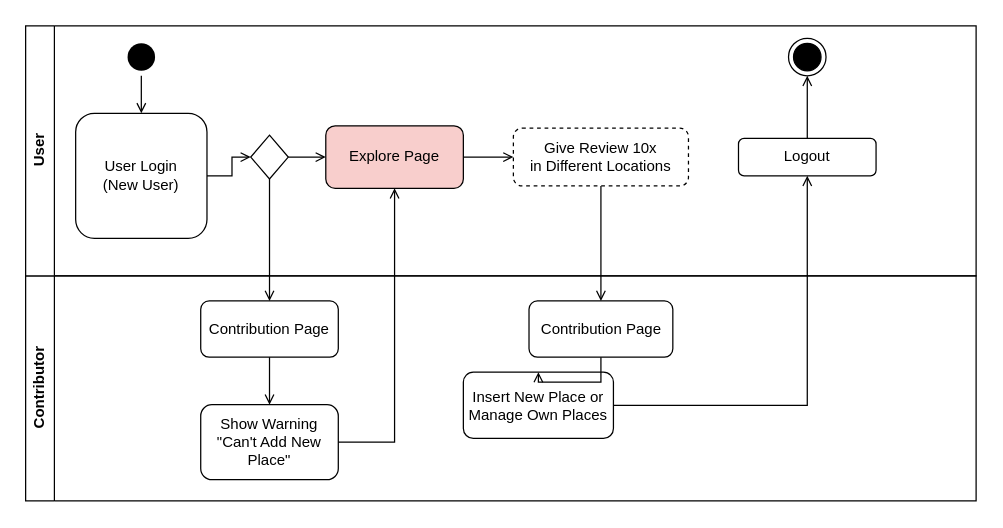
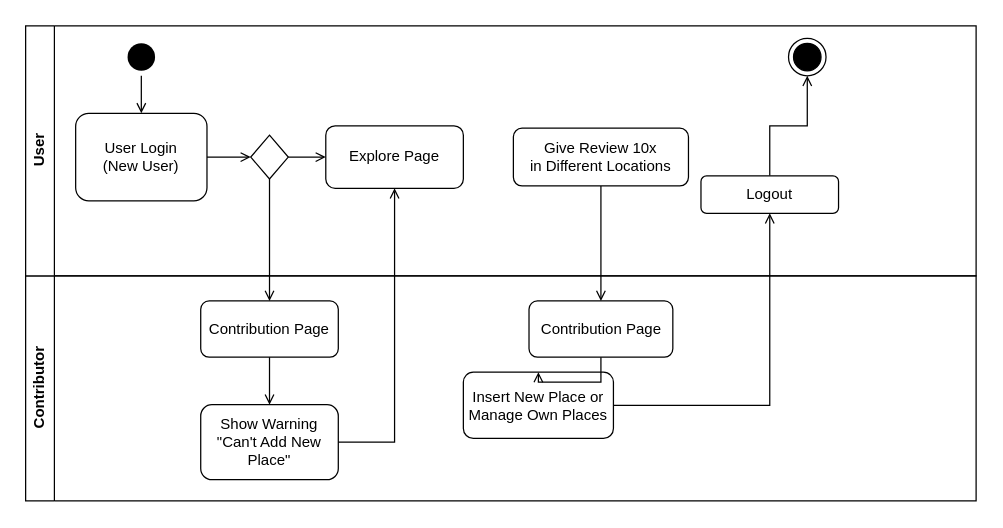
(394, 157) -> (394, 157)
(486, 157) -> none
(601, 157) -> (601, 157)
(807, 157) -> (769, 194)
(141, 176) -> (141, 157)
